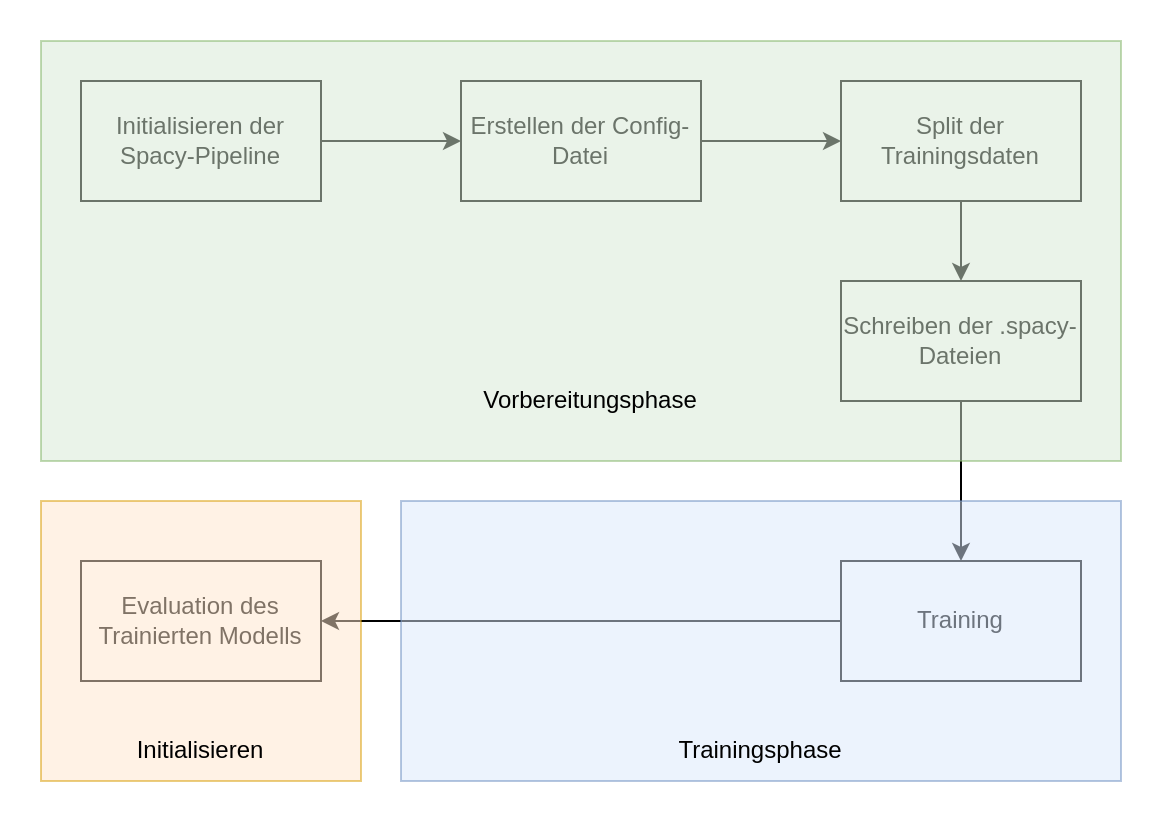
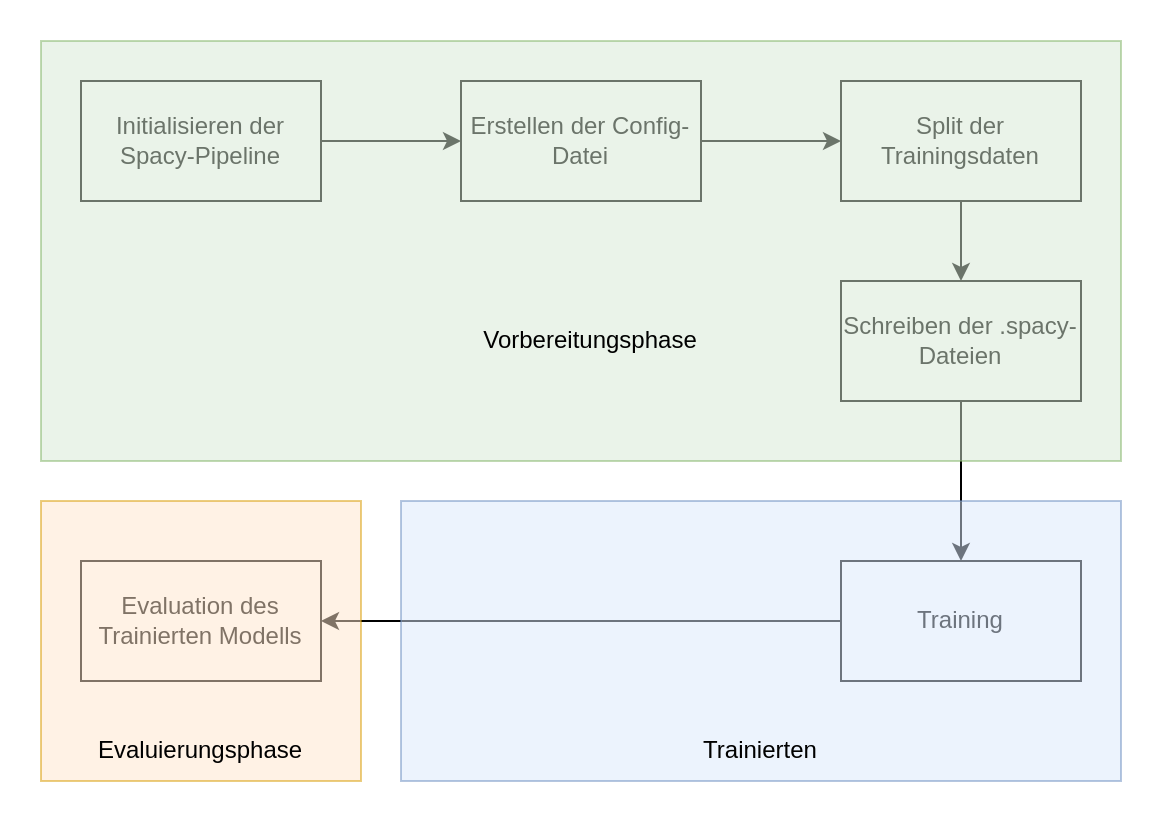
(591, 401) -> (591, 341)
(201, 751) -> (201, 751)
(761, 751) -> (761, 751)
